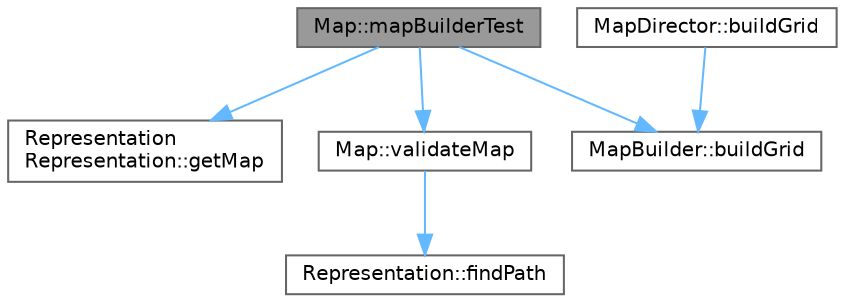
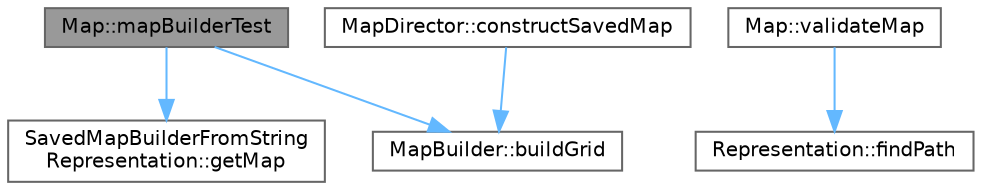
(707, 28) -> (508, 28)
(421, 79) -> none
(145, 151) -> (167, 151)
